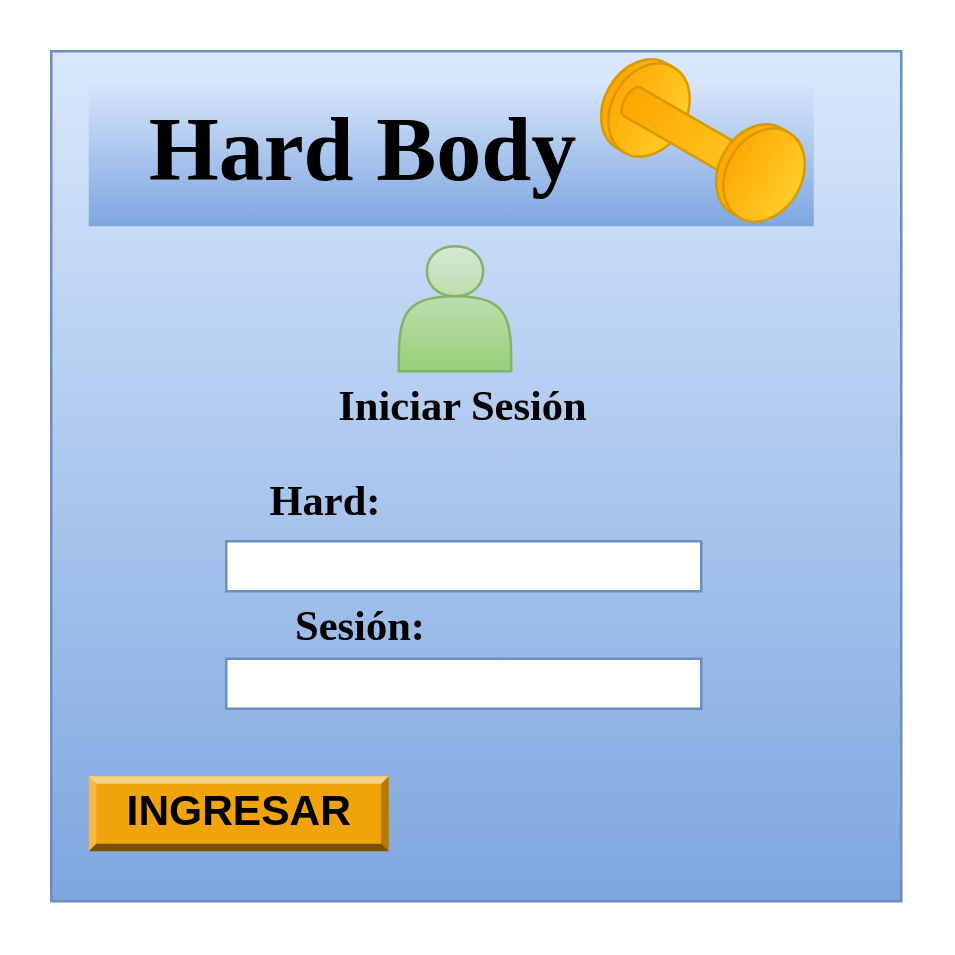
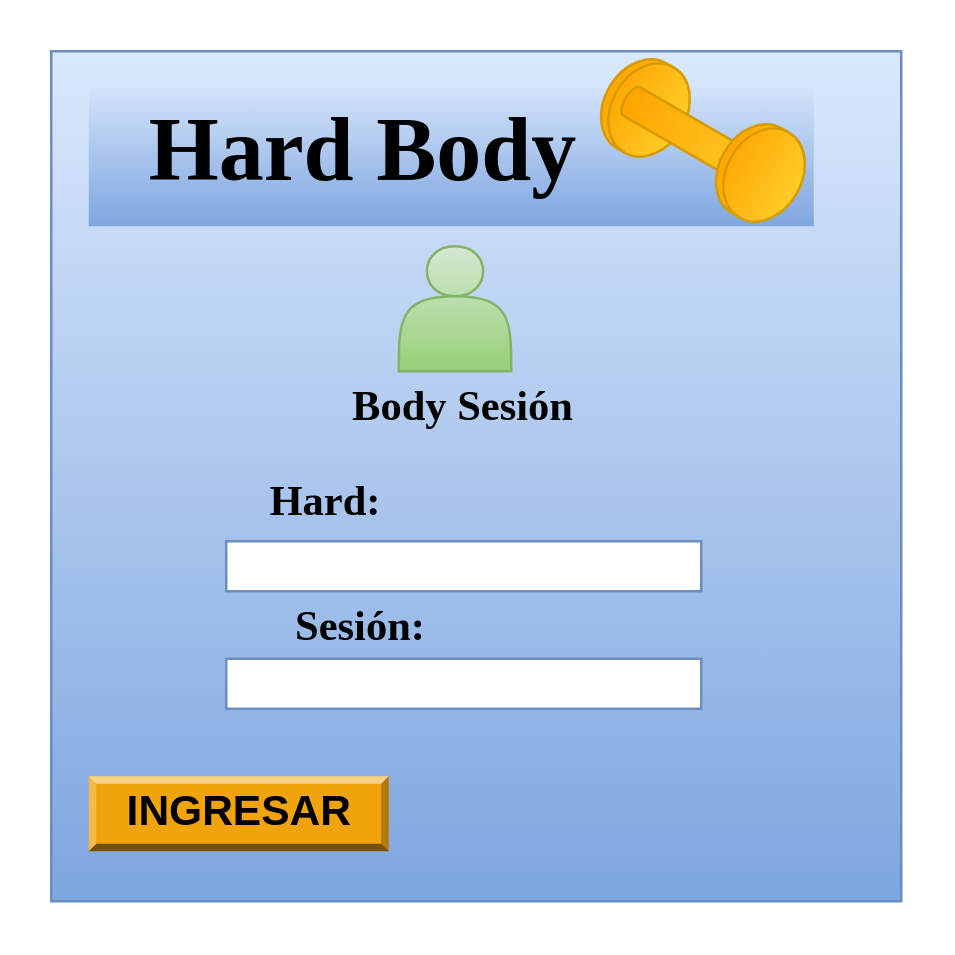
(464, 409) -> (464, 409)
